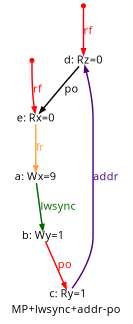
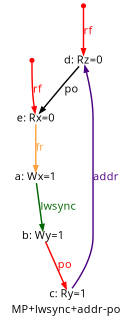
(36, 177) -> (36, 177)
